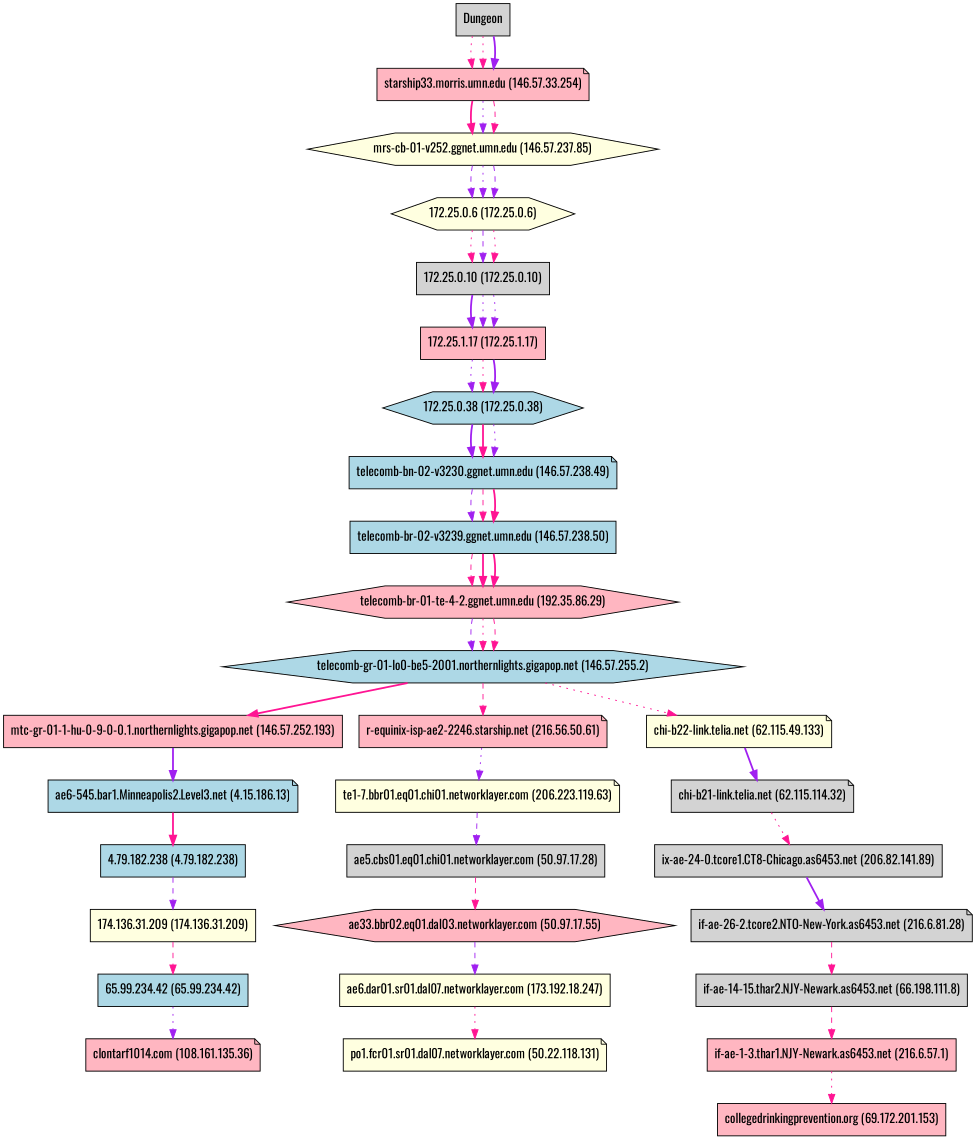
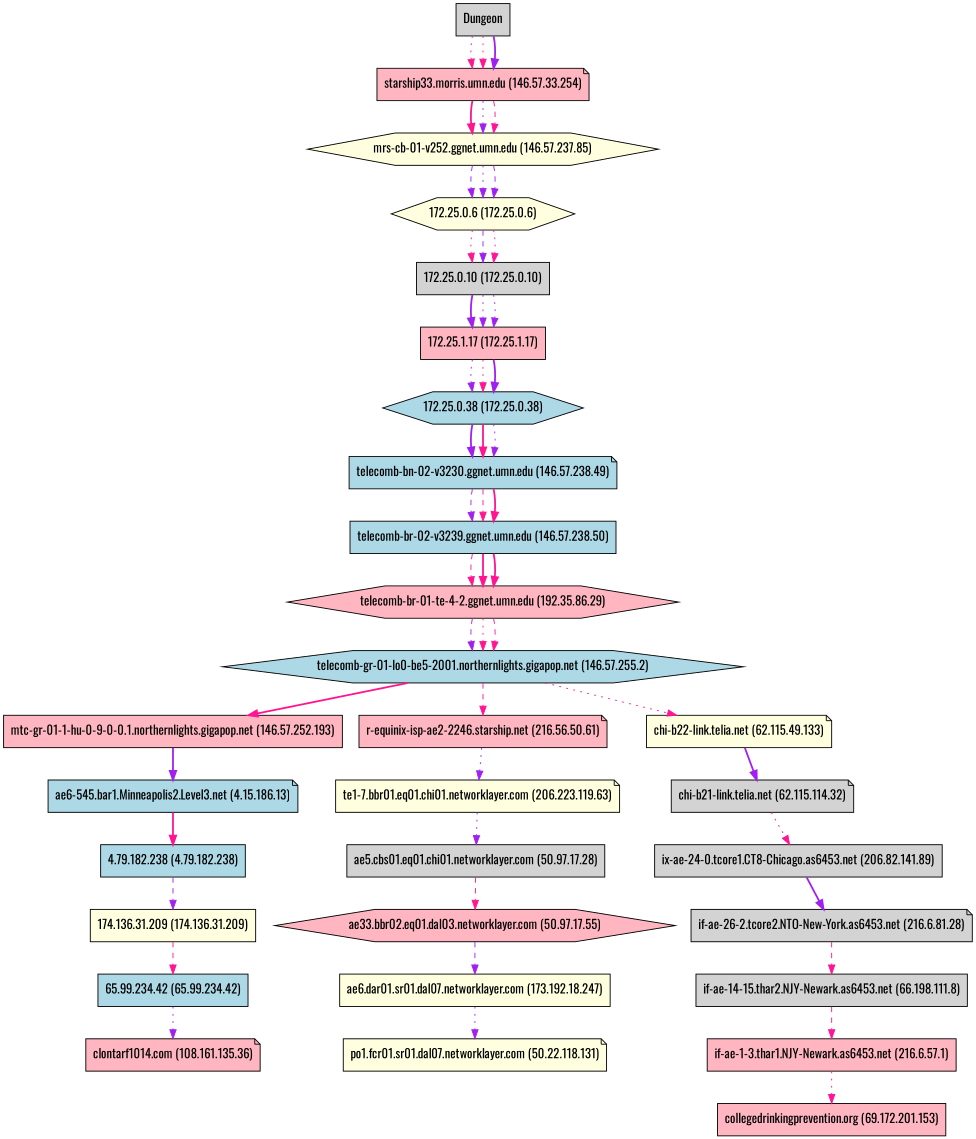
(477, 824) -> (477, 824)
(475, 1018) -> (475, 1018)
